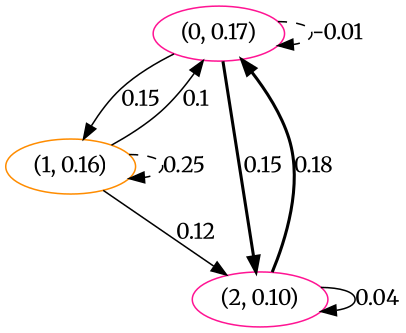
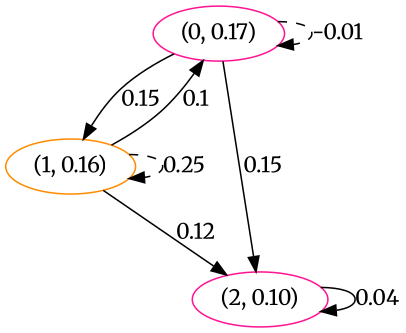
(238, 159) -> (238, 159)
(294, 168) -> none
